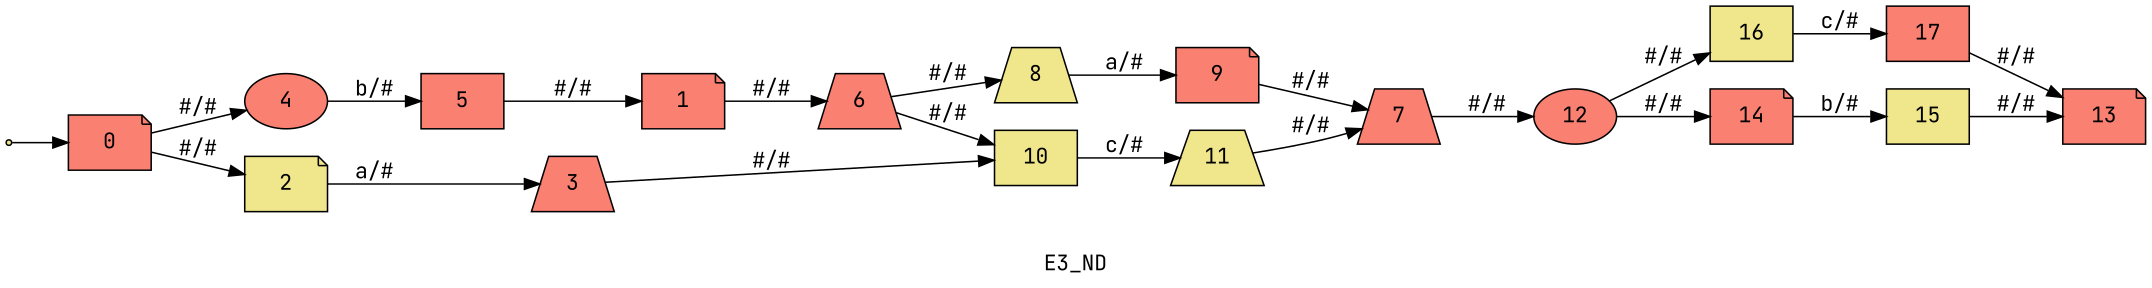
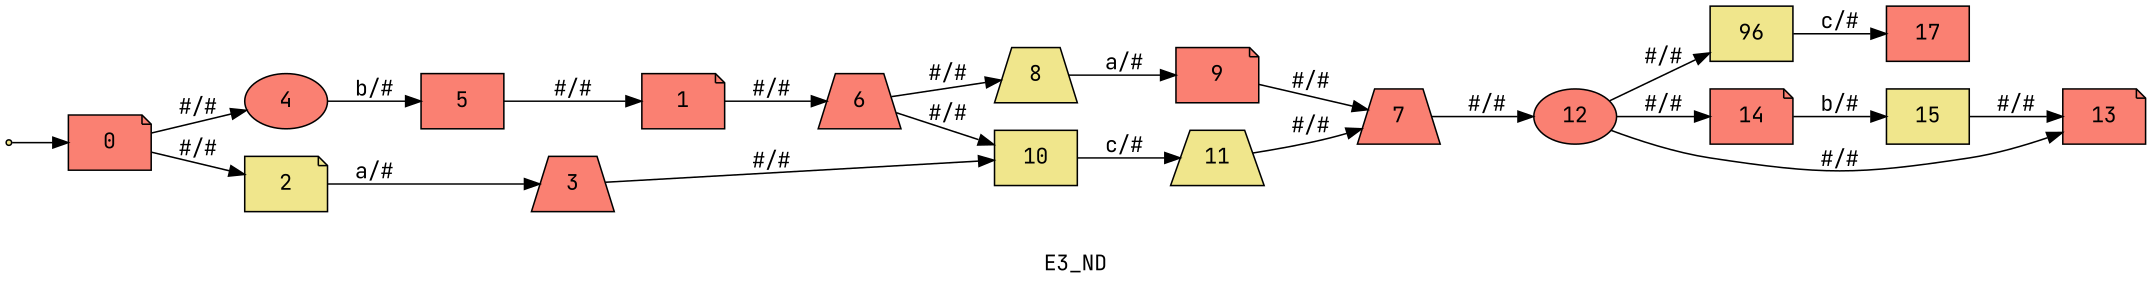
(1752, 34) -> (1752, 34)
(2009, 72) -> (1829, 171)
